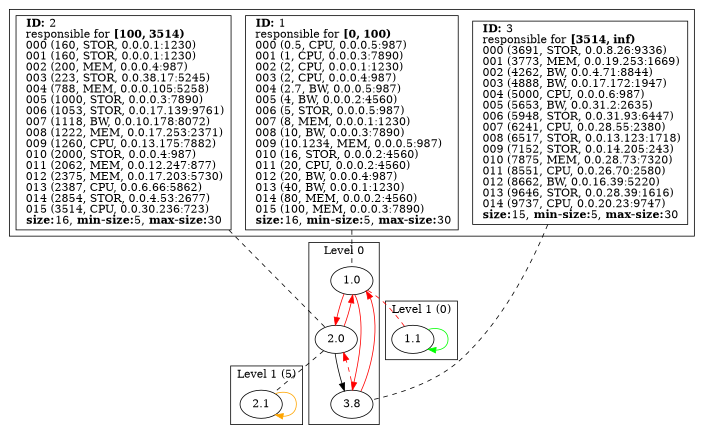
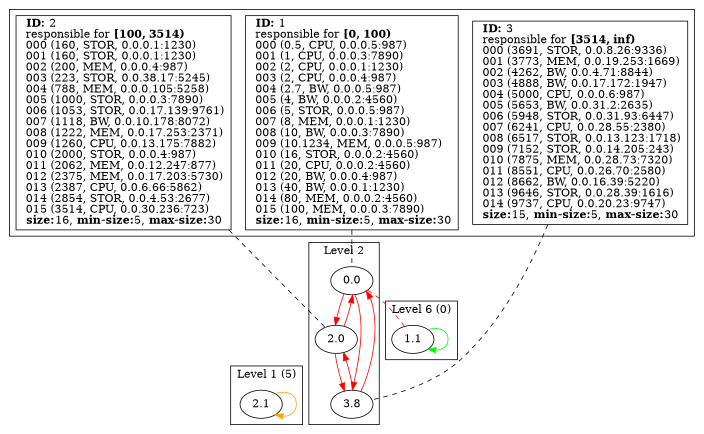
(344, 251) -> (344, 251)
(352, 281) -> (352, 281)
(421, 310) -> (421, 310)
(338, 369) -> (338, 369)
(297, 373) -> none
(350, 375) -> (350, 375)
